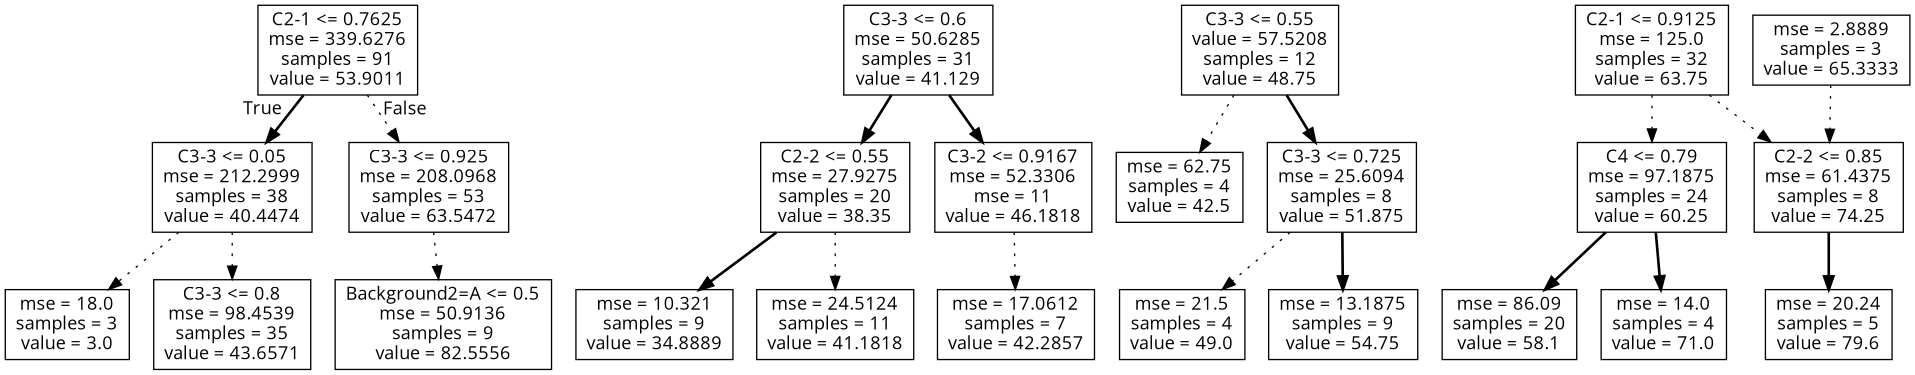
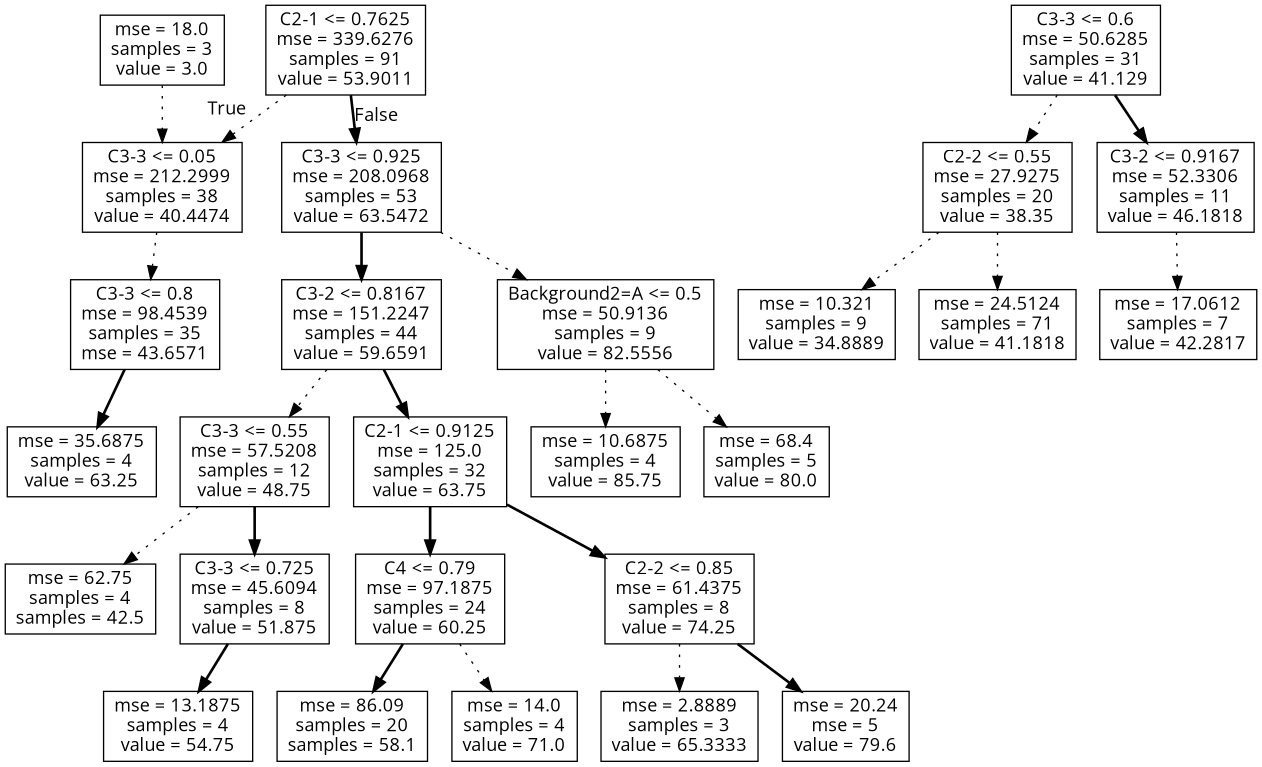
(1260, 50) -> (255, 462)
(1830, 107) -> (680, 661)
(1652, 112) -> (430, 524)
(289, 113) -> (260, 115)
(379, 113) -> (353, 112)
(880, 113) -> (1045, 113)
(1735, 114) -> (550, 528)
(1013, 187) -> (1176, 187)
(1180, 187) -> (80, 599)
(1342, 187) -> (255, 599)
(1658, 254) -> (472, 662)
(149, 257) -> (162, 107)
(743, 257) -> (906, 257)
(232, 325) -> (145, 325)
none -> (362, 325)
(835, 325) -> (998, 325)
(1016, 325) -> (1178, 325)
(1182, 325) -> none
(1343, 325) -> (178, 726)
(1509, 325) -> (352, 726)
(1829, 325) -> (846, 726)
none -> (82, 462)
none -> (606, 462)
none -> (767, 462)
